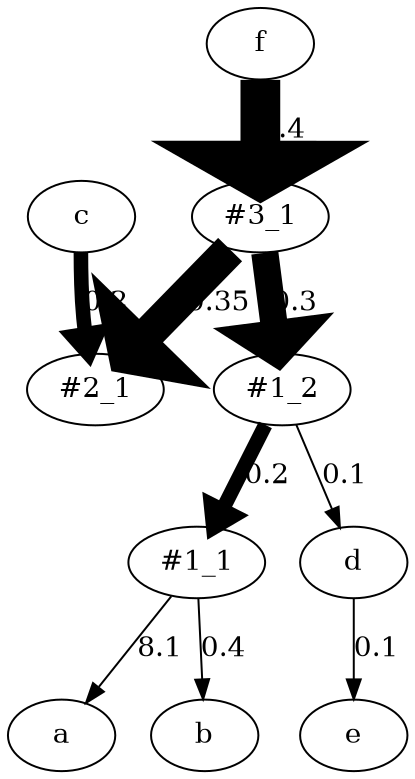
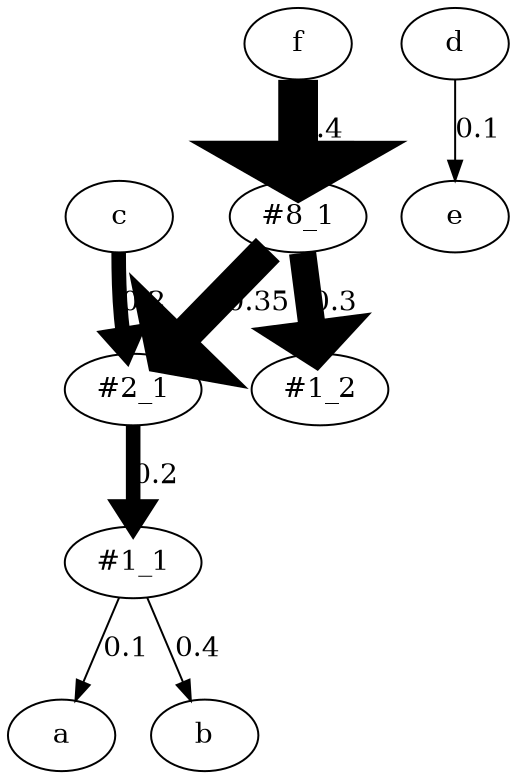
(260, 217) -> (298, 217)
(244, 467) -> (133, 466)
(314, 467) -> none
(160, 649) -> (126, 649)
